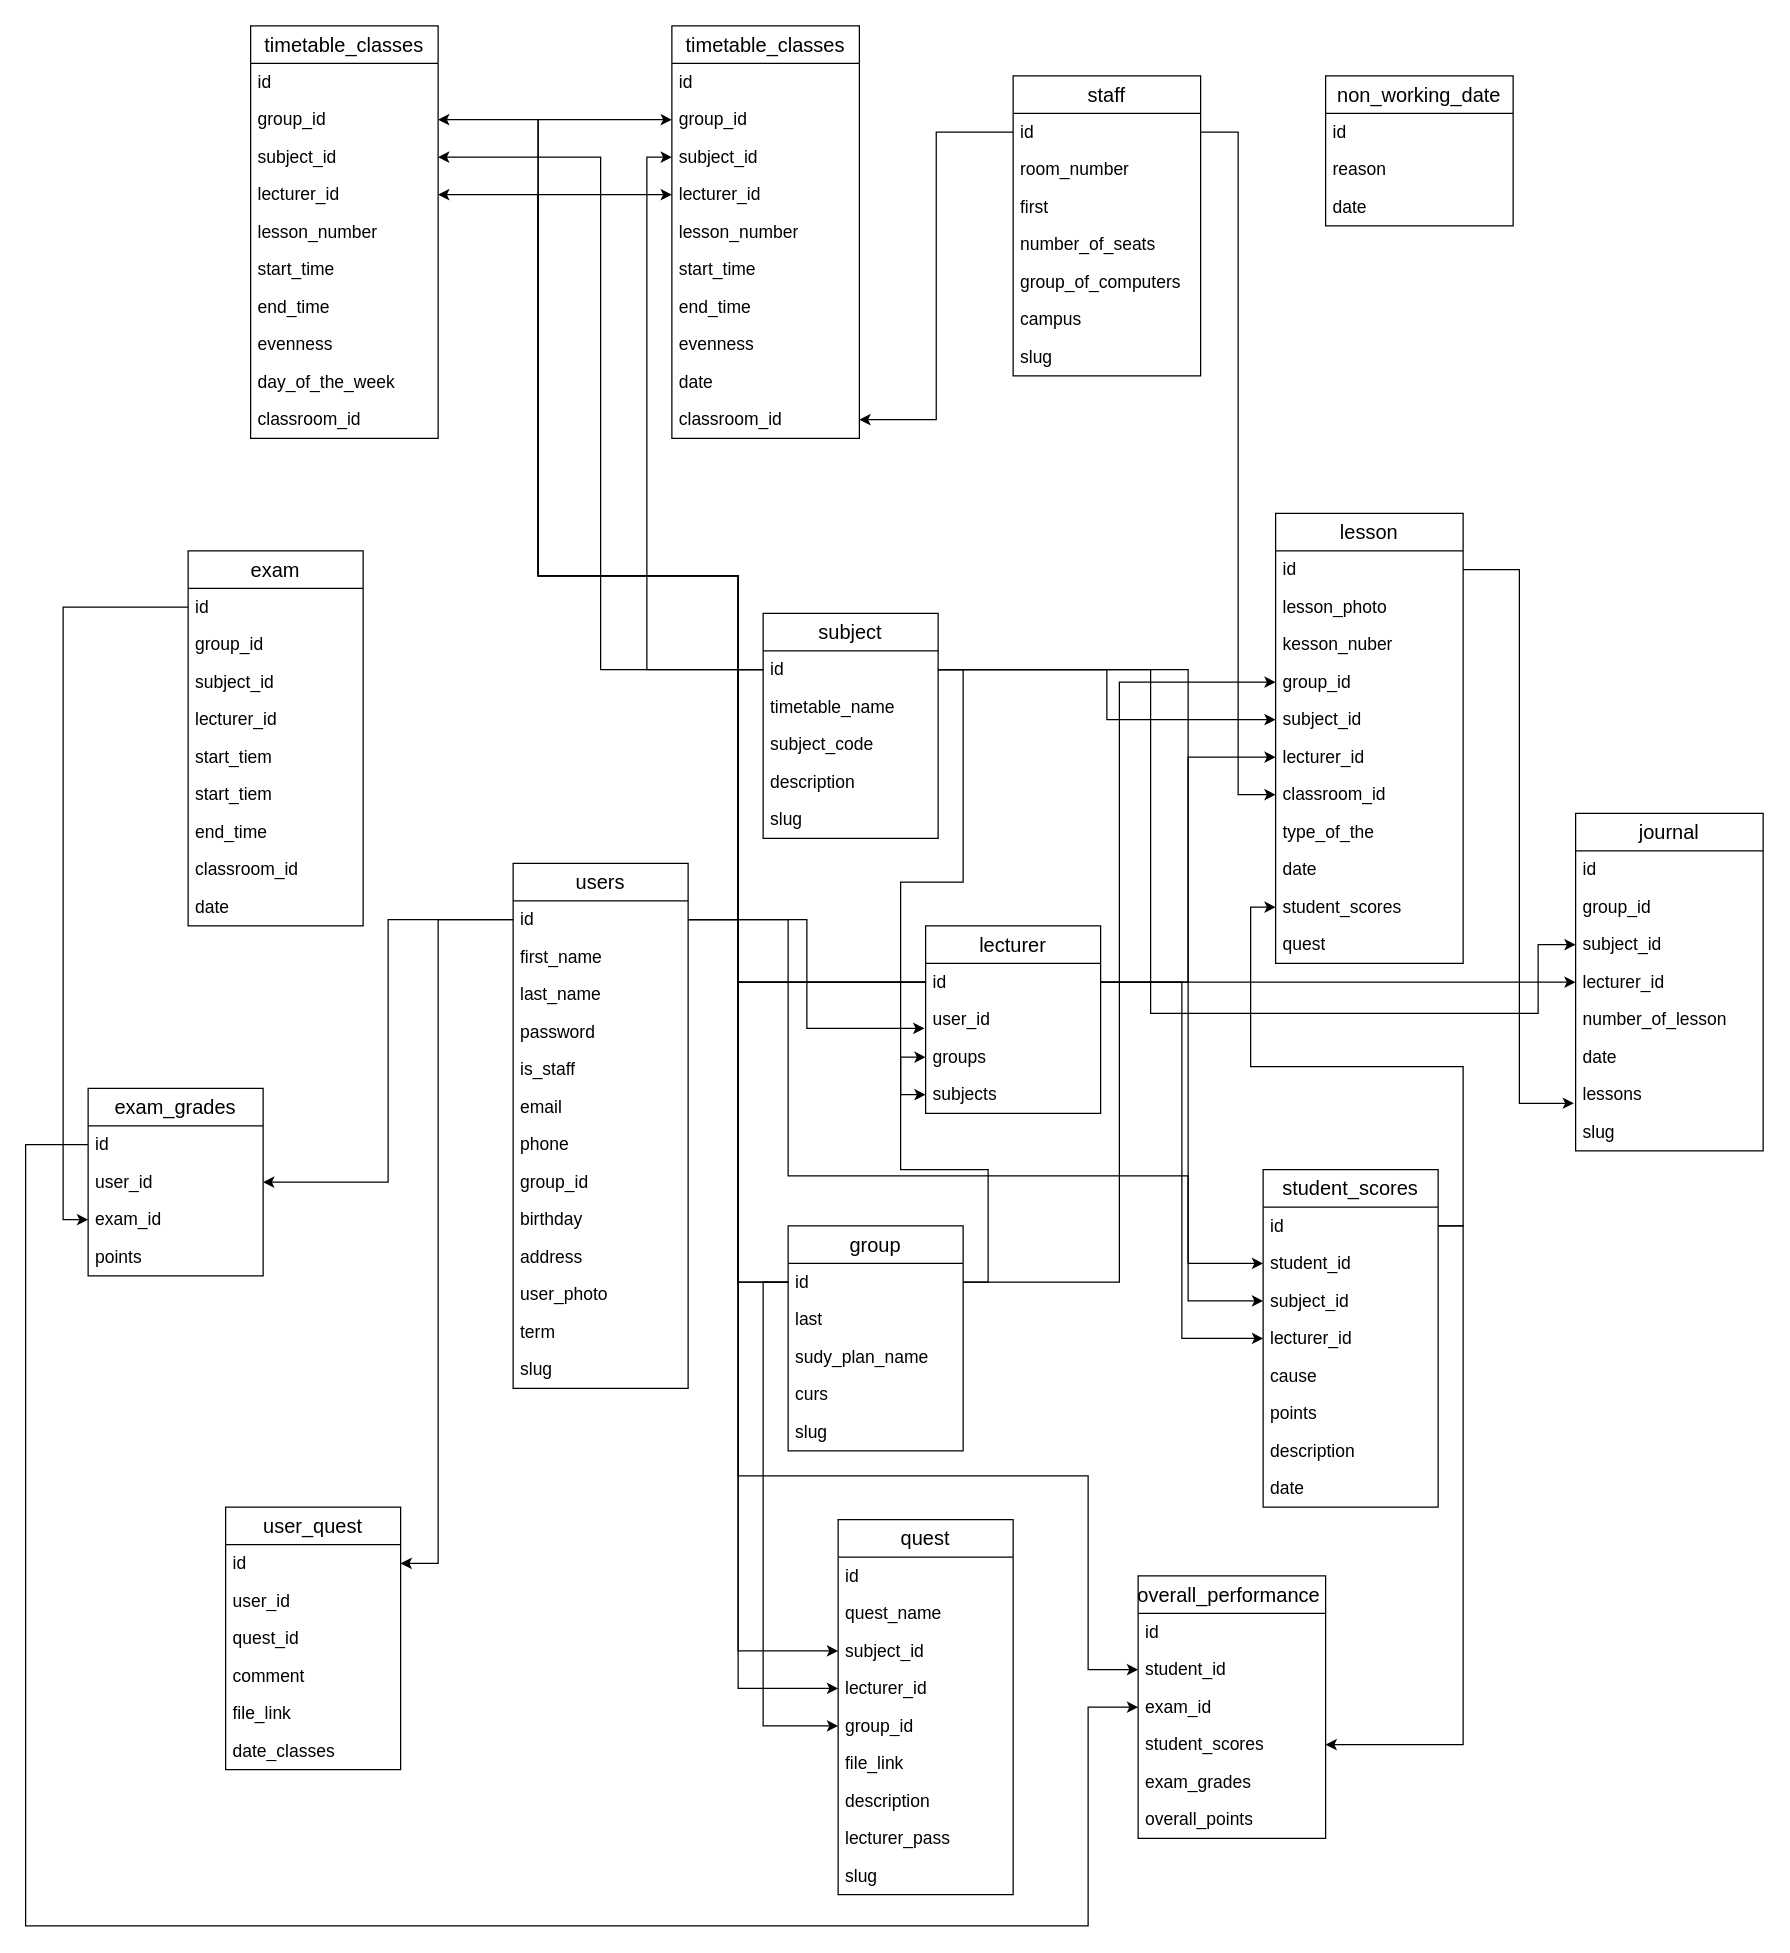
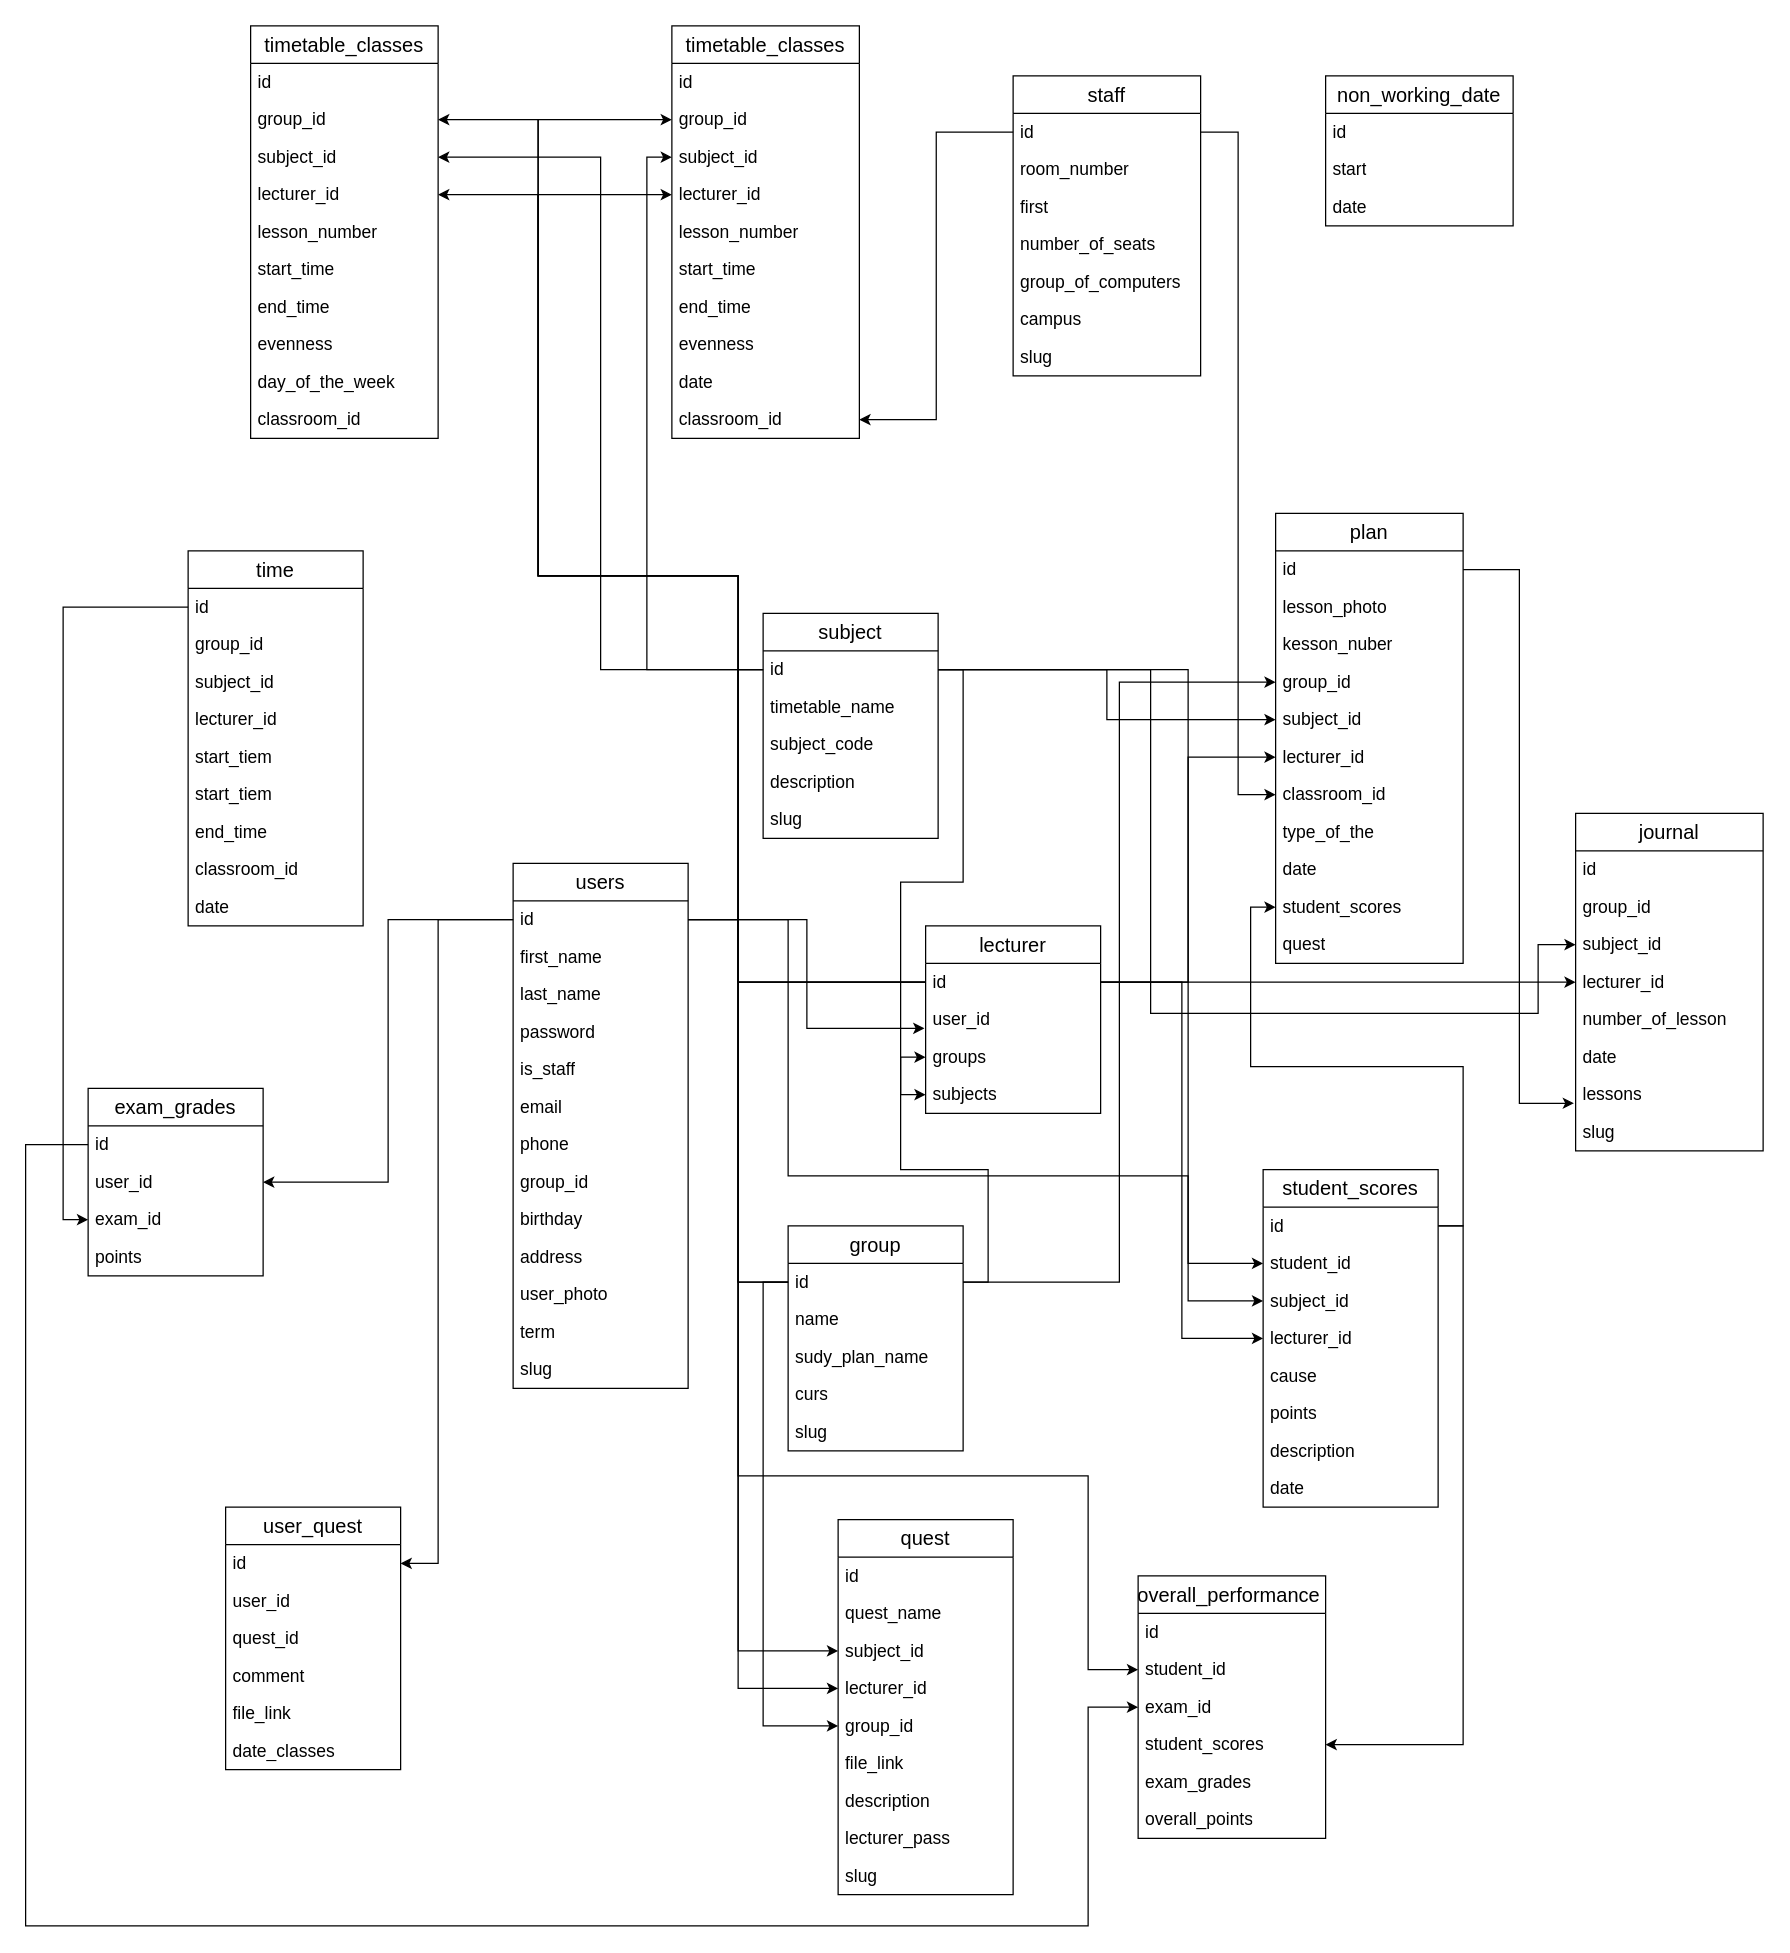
(1358, 169) -> (1354, 169)
(1369, 532) -> (1369, 532)
(276, 569) -> (276, 569)
(810, 1319) -> (812, 1319)
